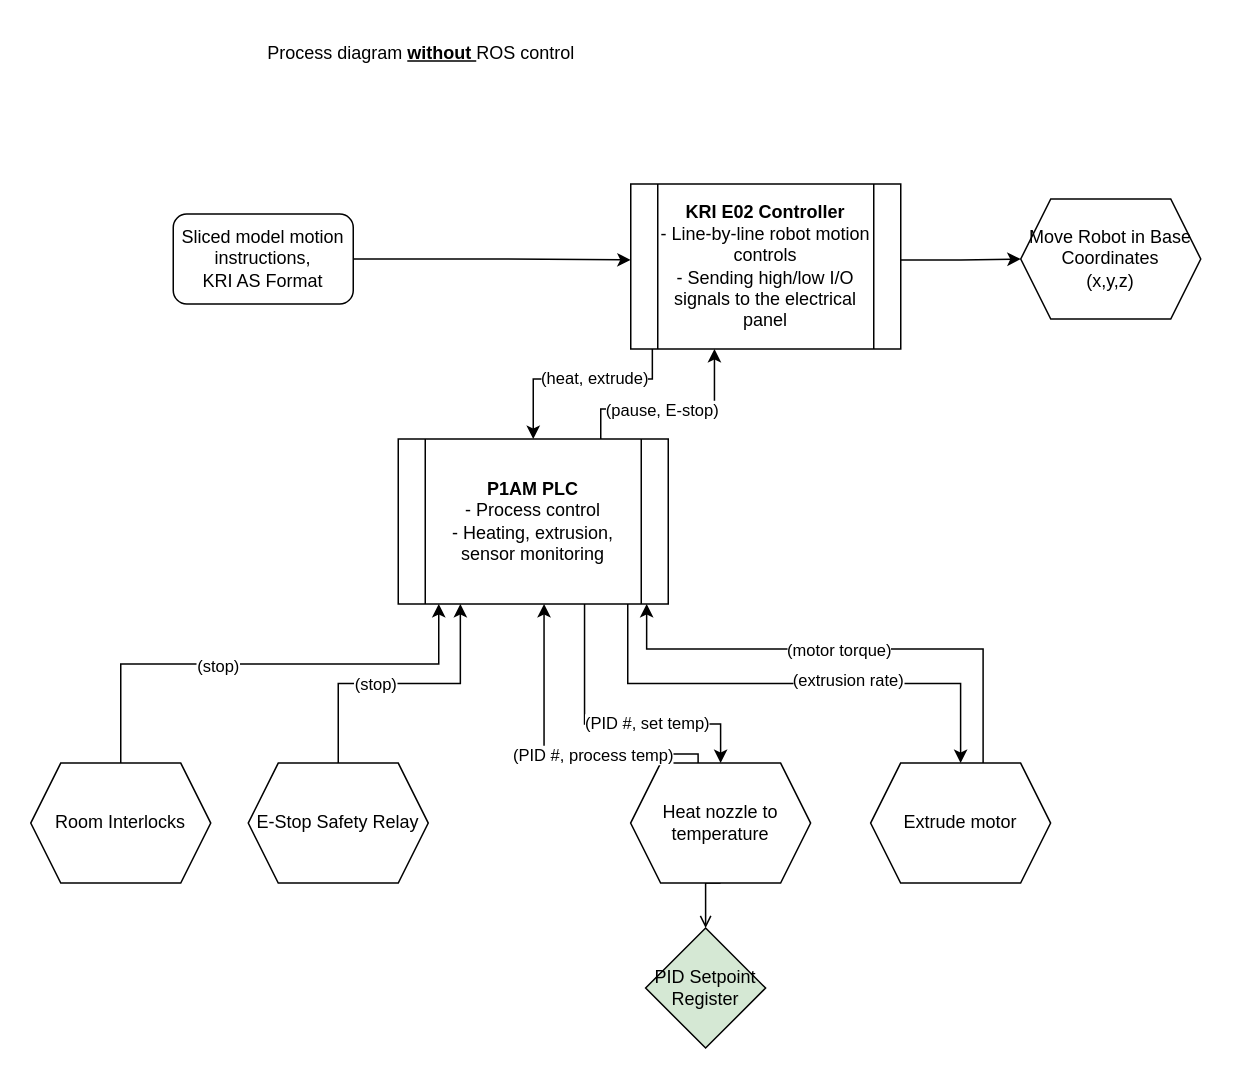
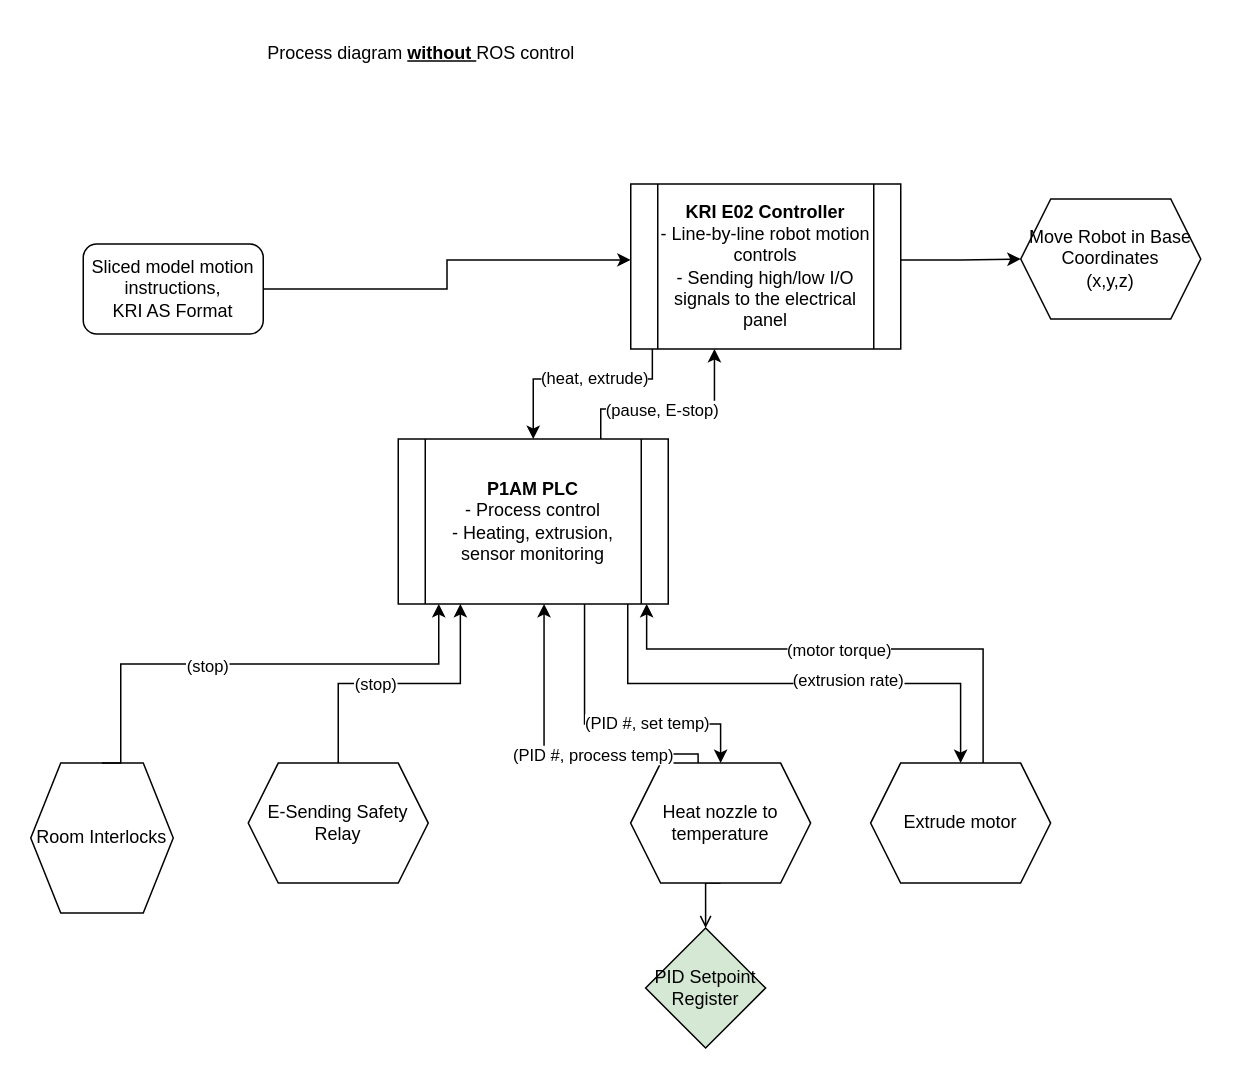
(263, 259) -> (173, 289)
(121, 823) -> (102, 838)
(338, 823) -> (338, 823)
